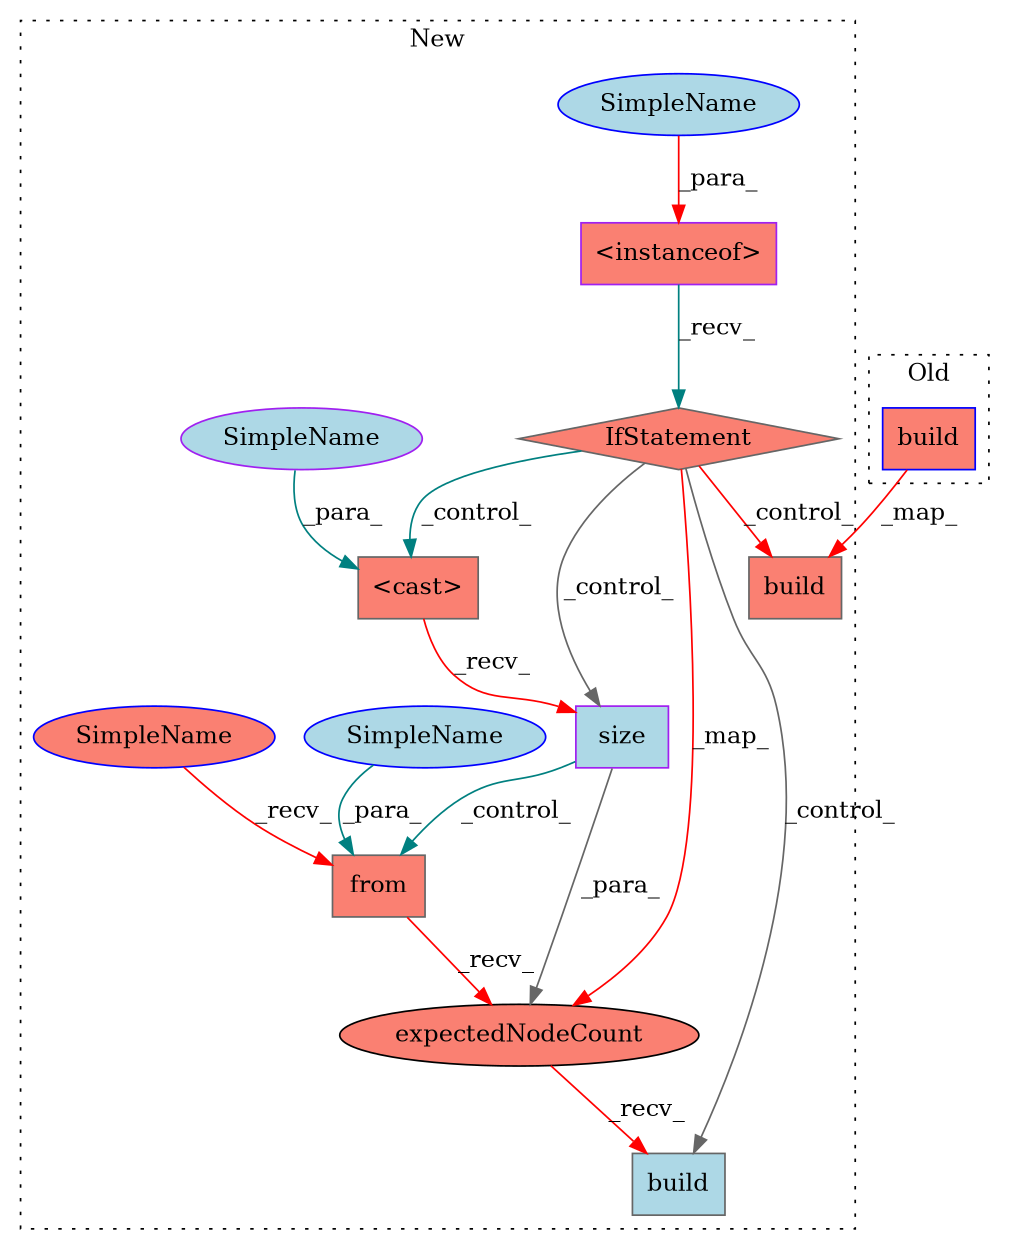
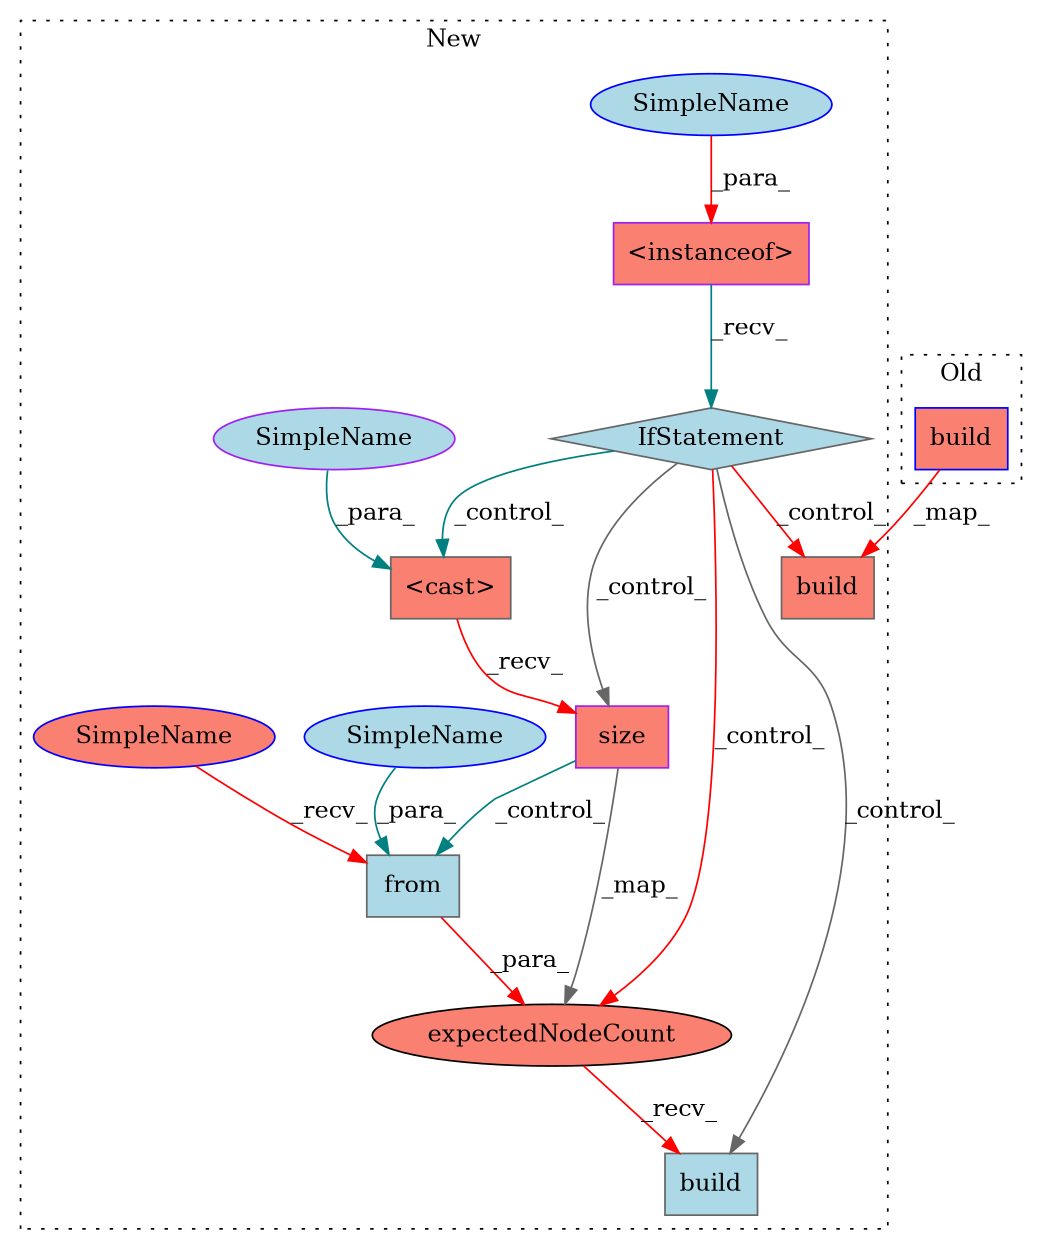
(679, 439) -> (711, 439)
(622, 737) -> (622, 737)
(731, 737) -> (770, 737)
(379, 886) -> (413, 886)
(620, 886) -> (640, 886)
(496, 961) -> (530, 961)
